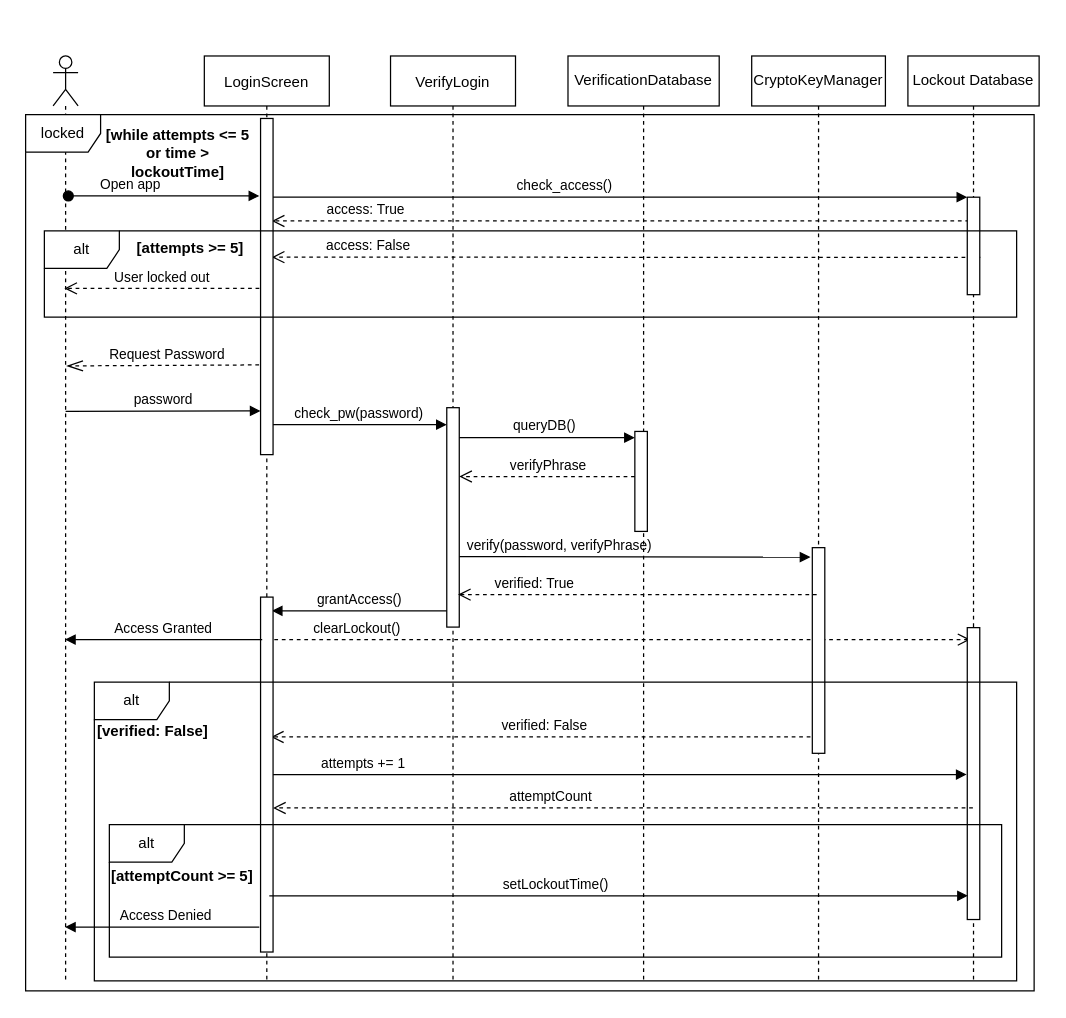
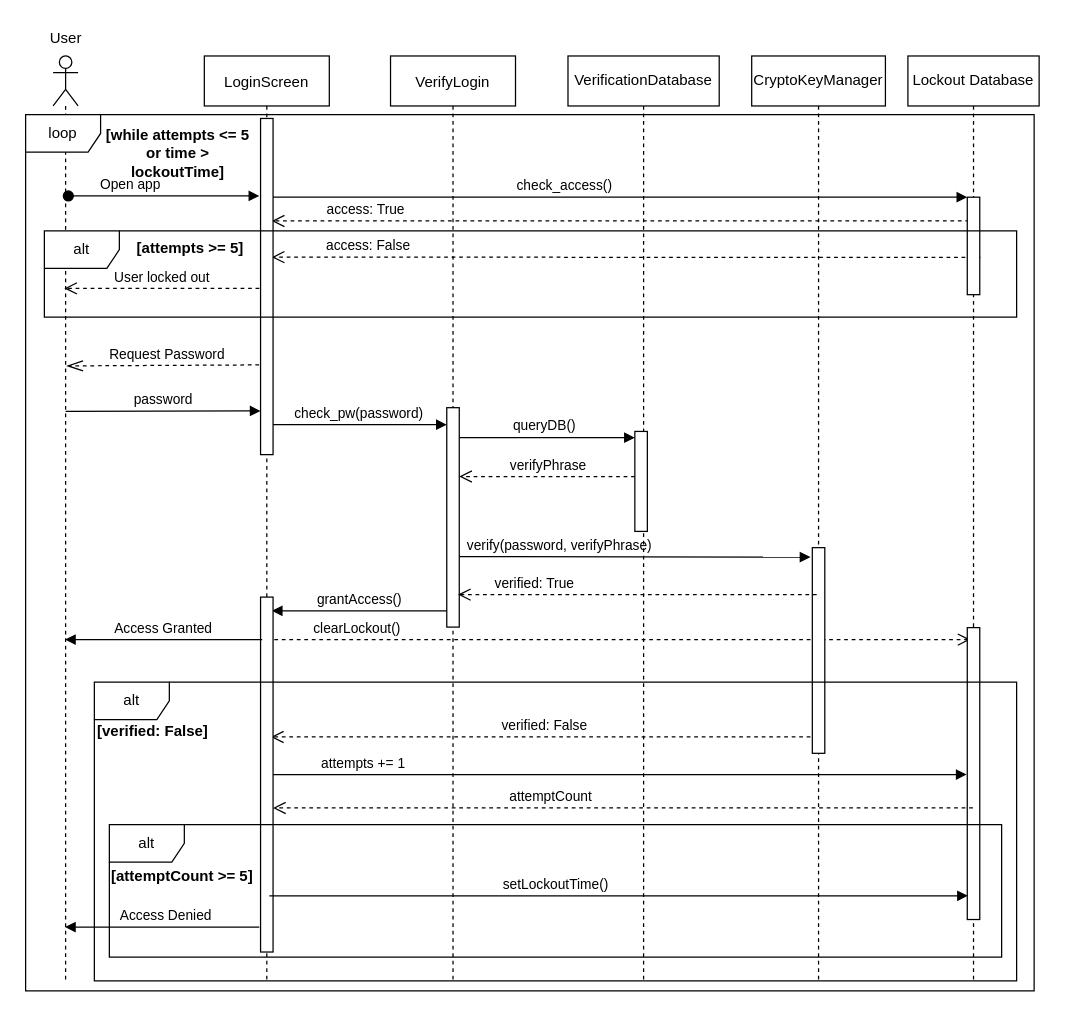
none -> (66, 38)
(63, 133) -> (63, 133)
